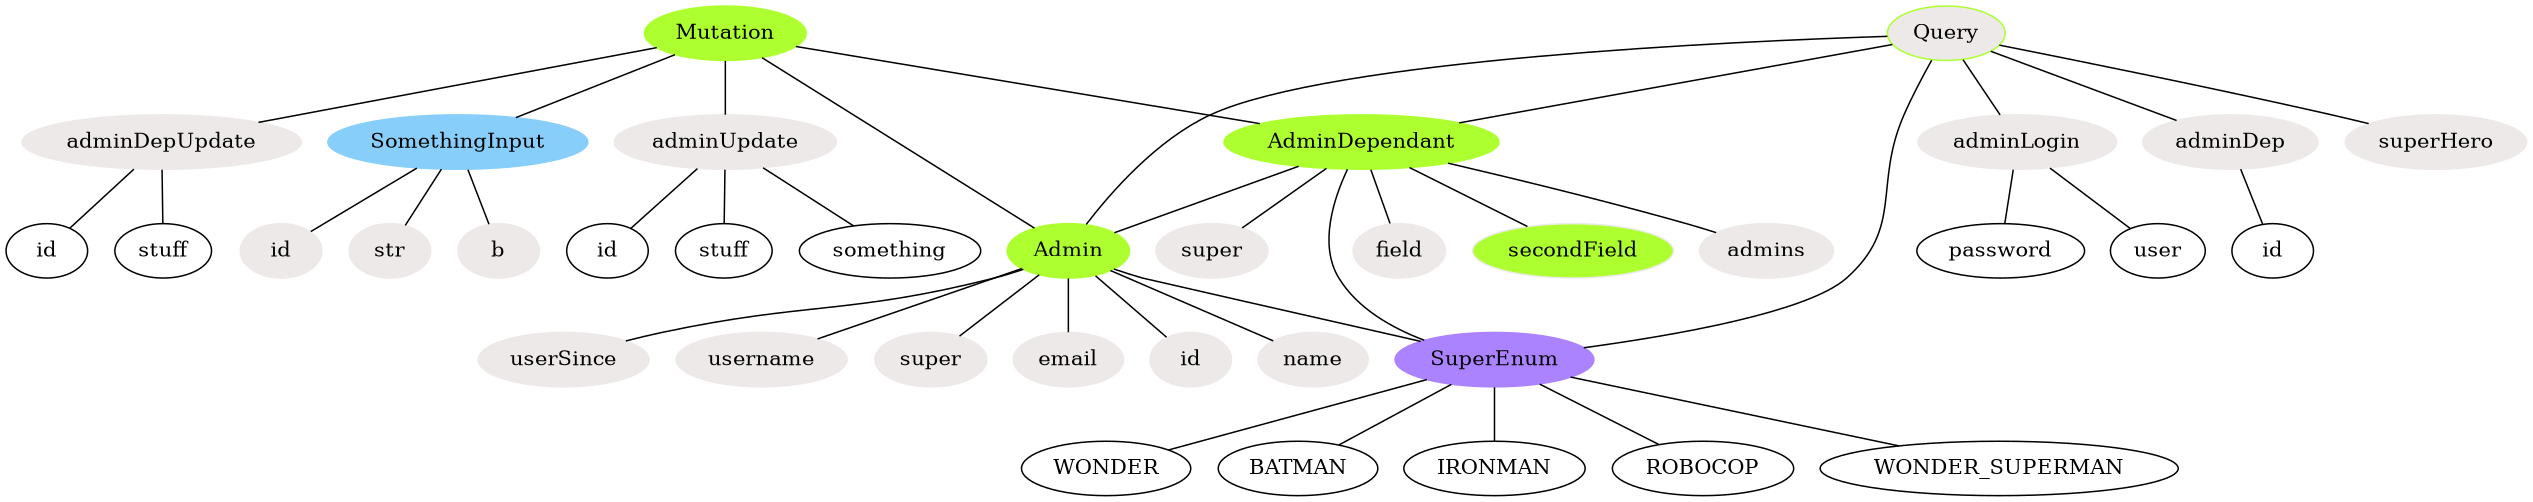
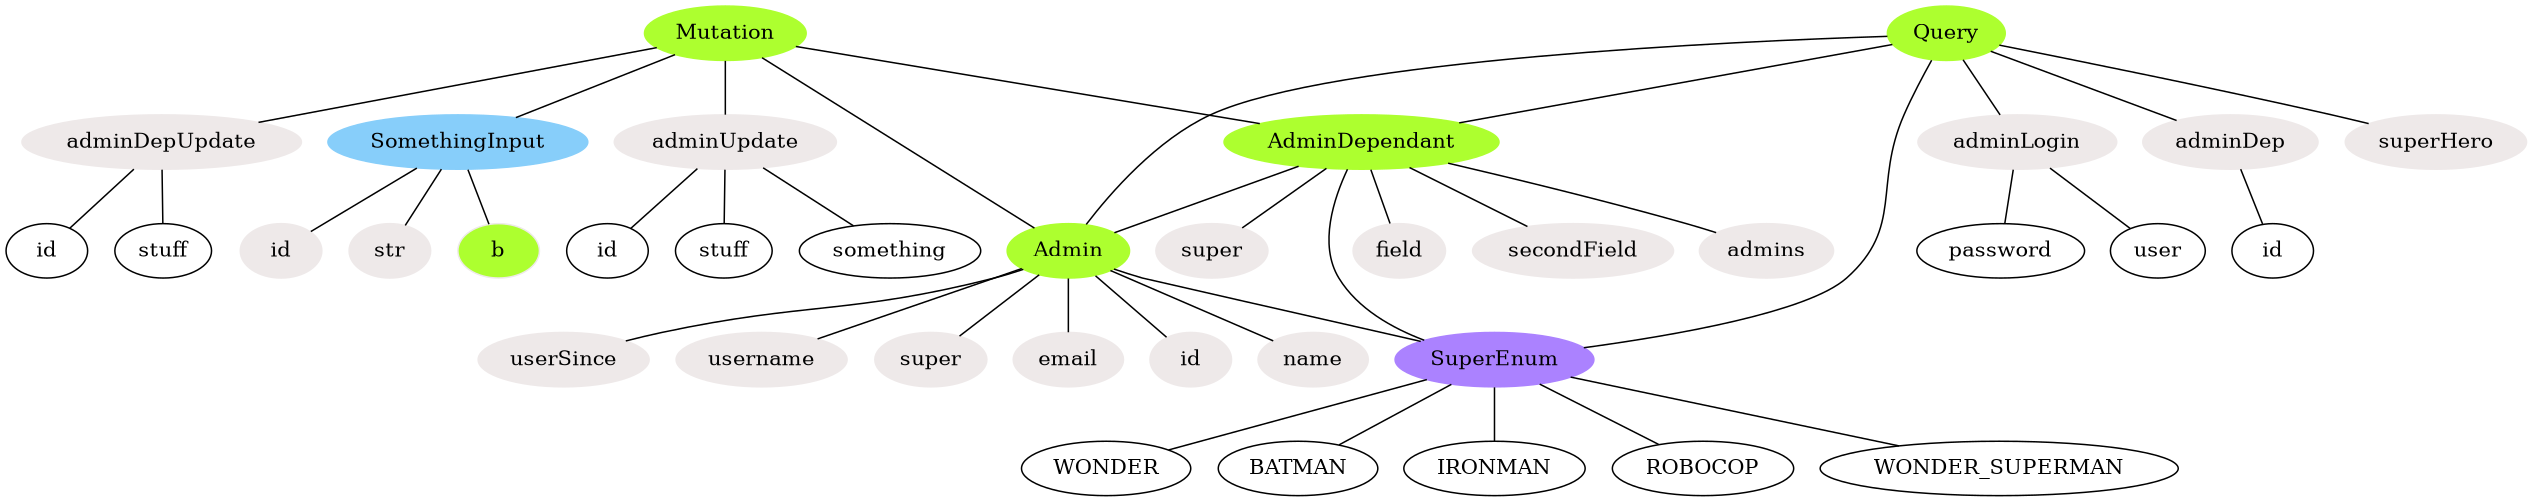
(1946, 33) -> (1946, 33)
(499, 251) -> (499, 251)
(1573, 251) -> (1573, 251)
